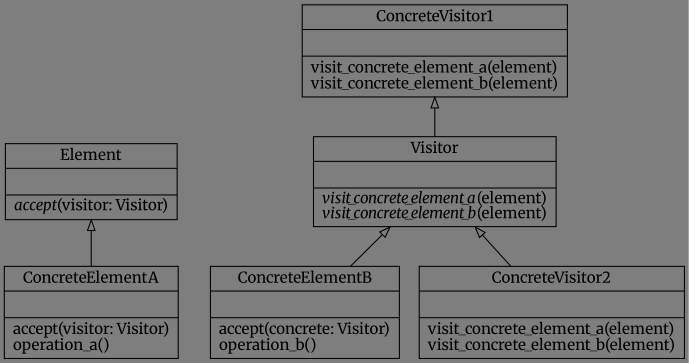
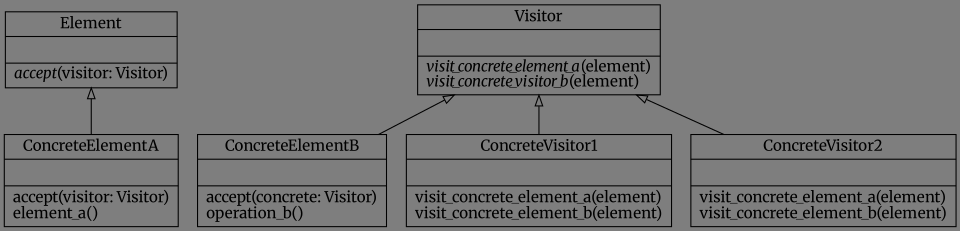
(435, 122) -> (539, 120)
(399, 214) -> (498, 82)
(62, 346) -> (56, 214)
